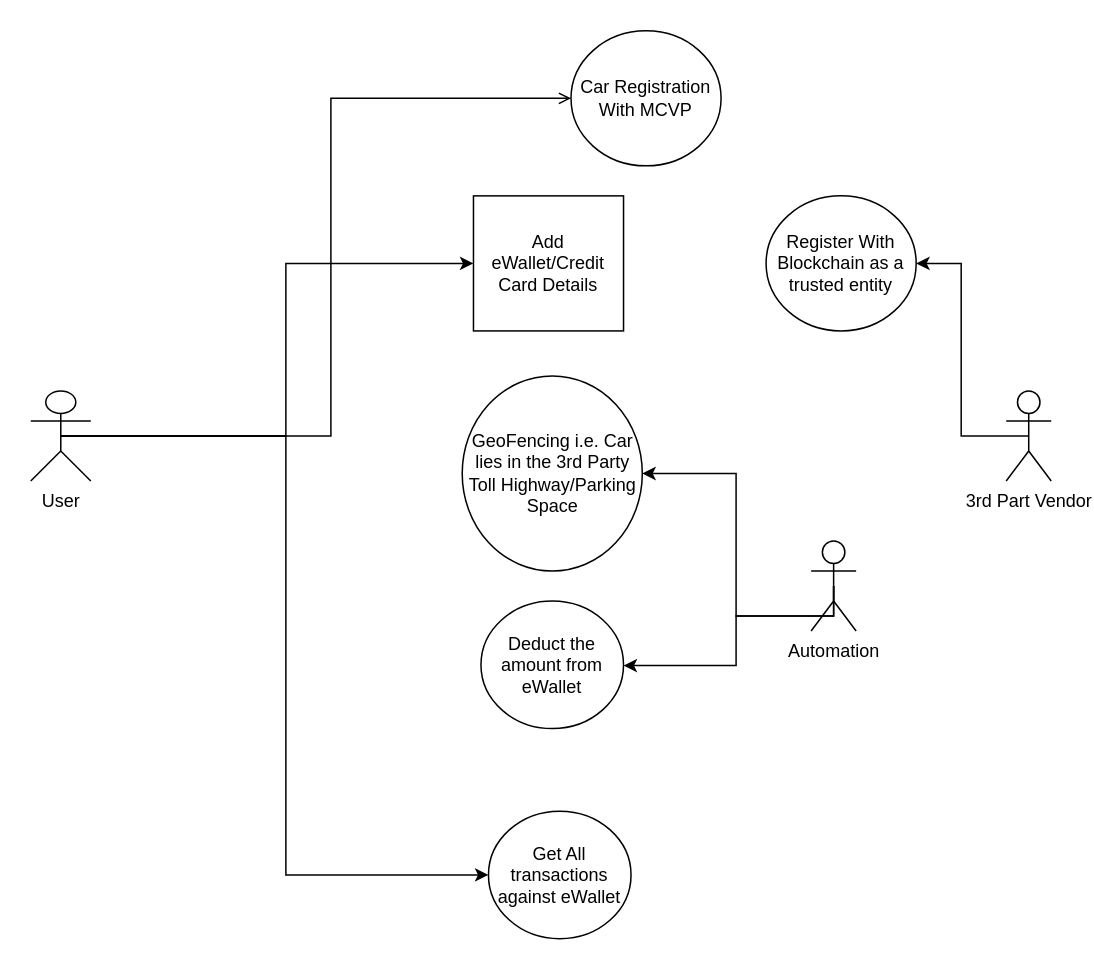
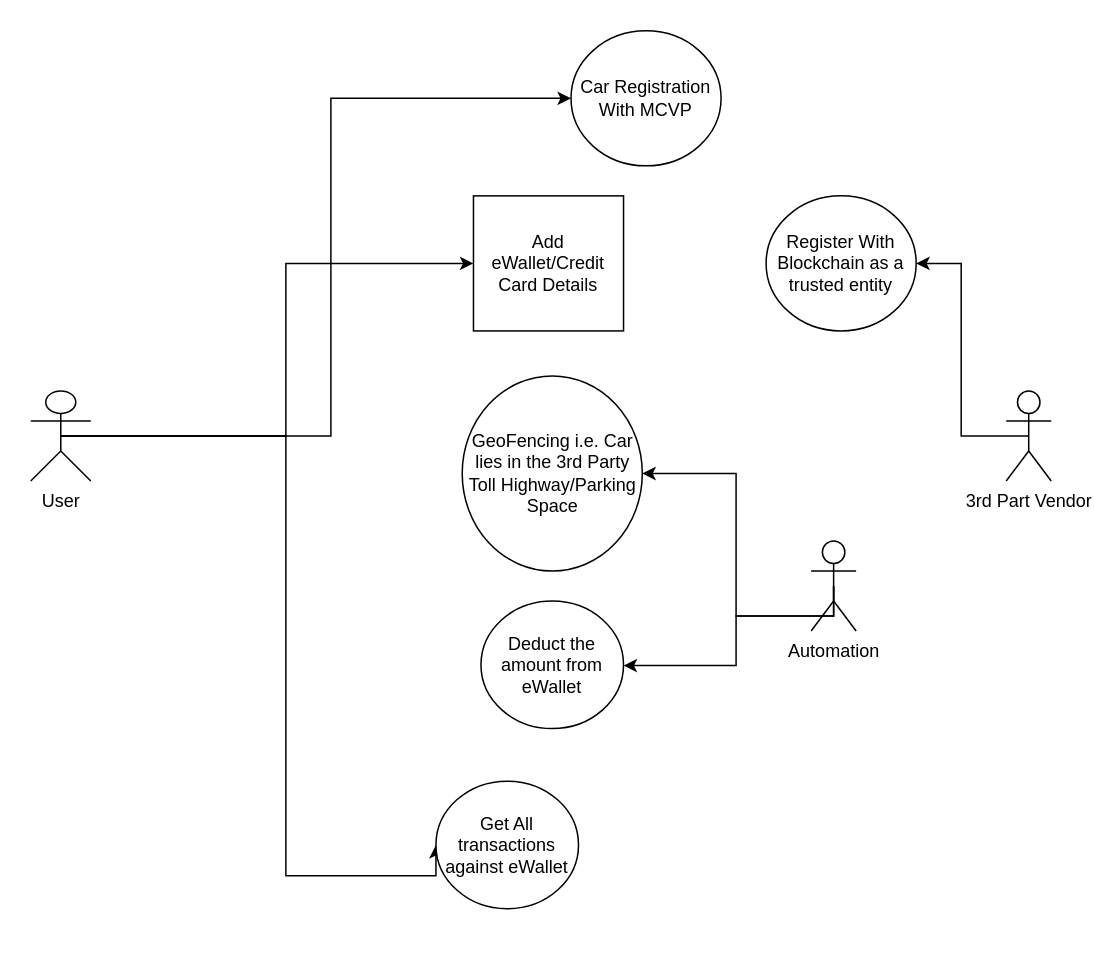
(562, 98) -> (559, 98)
(560, 875) -> (507, 845)
